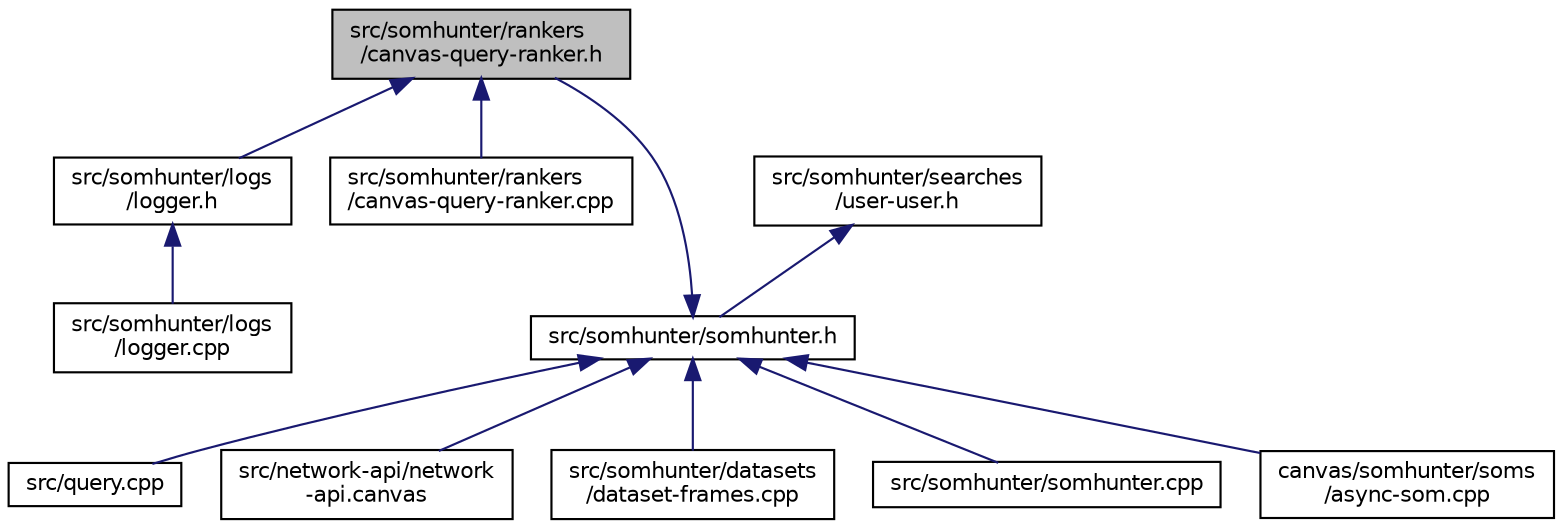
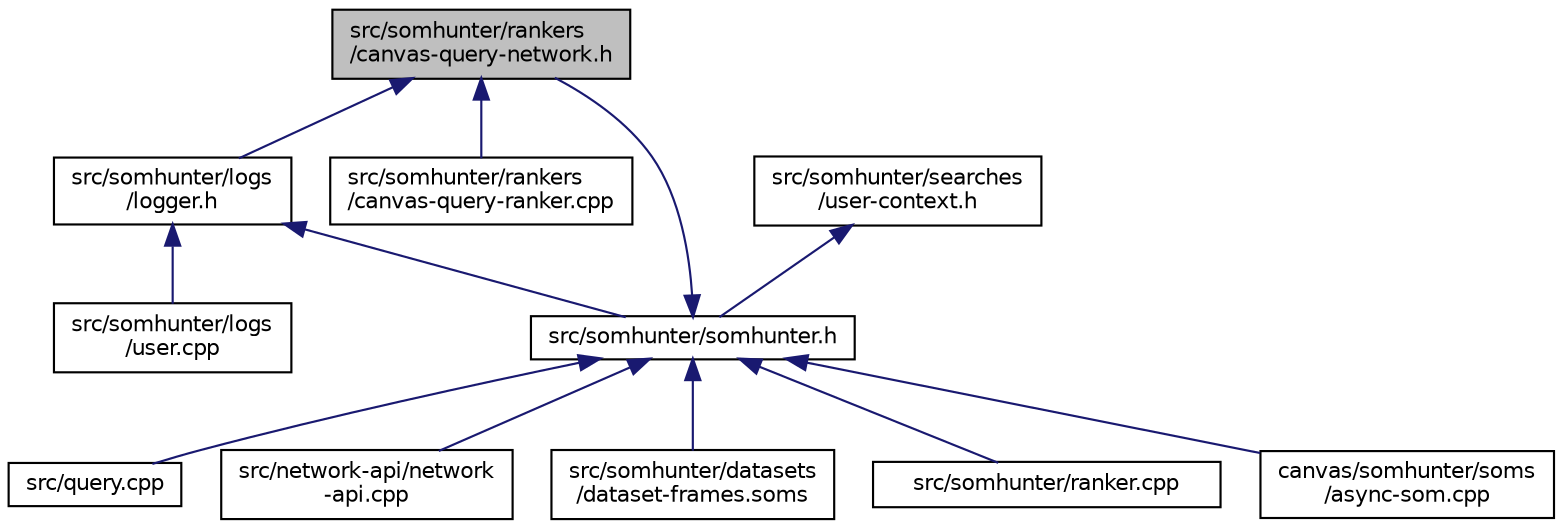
(481, 44) -> (481, 44)
(898, 191) -> (898, 191)
none -> (465, 273)
(173, 338) -> (173, 338)
(367, 485) -> (367, 485)
(693, 485) -> (693, 485)
(1047, 485) -> (1047, 485)
